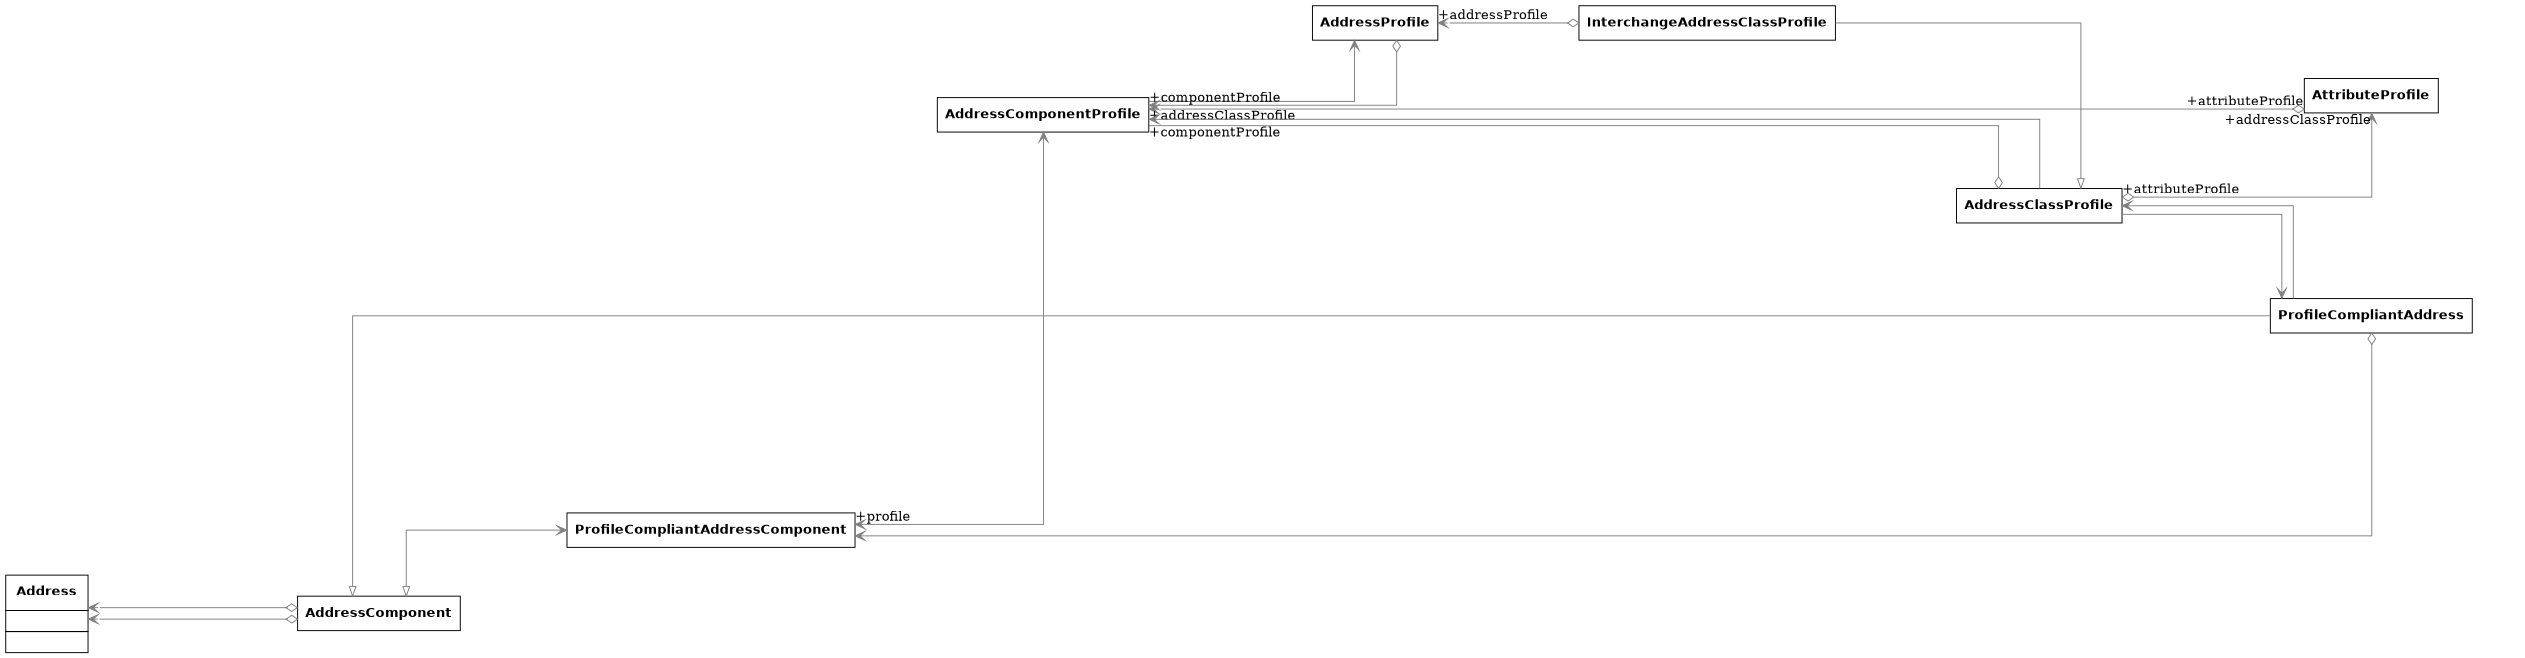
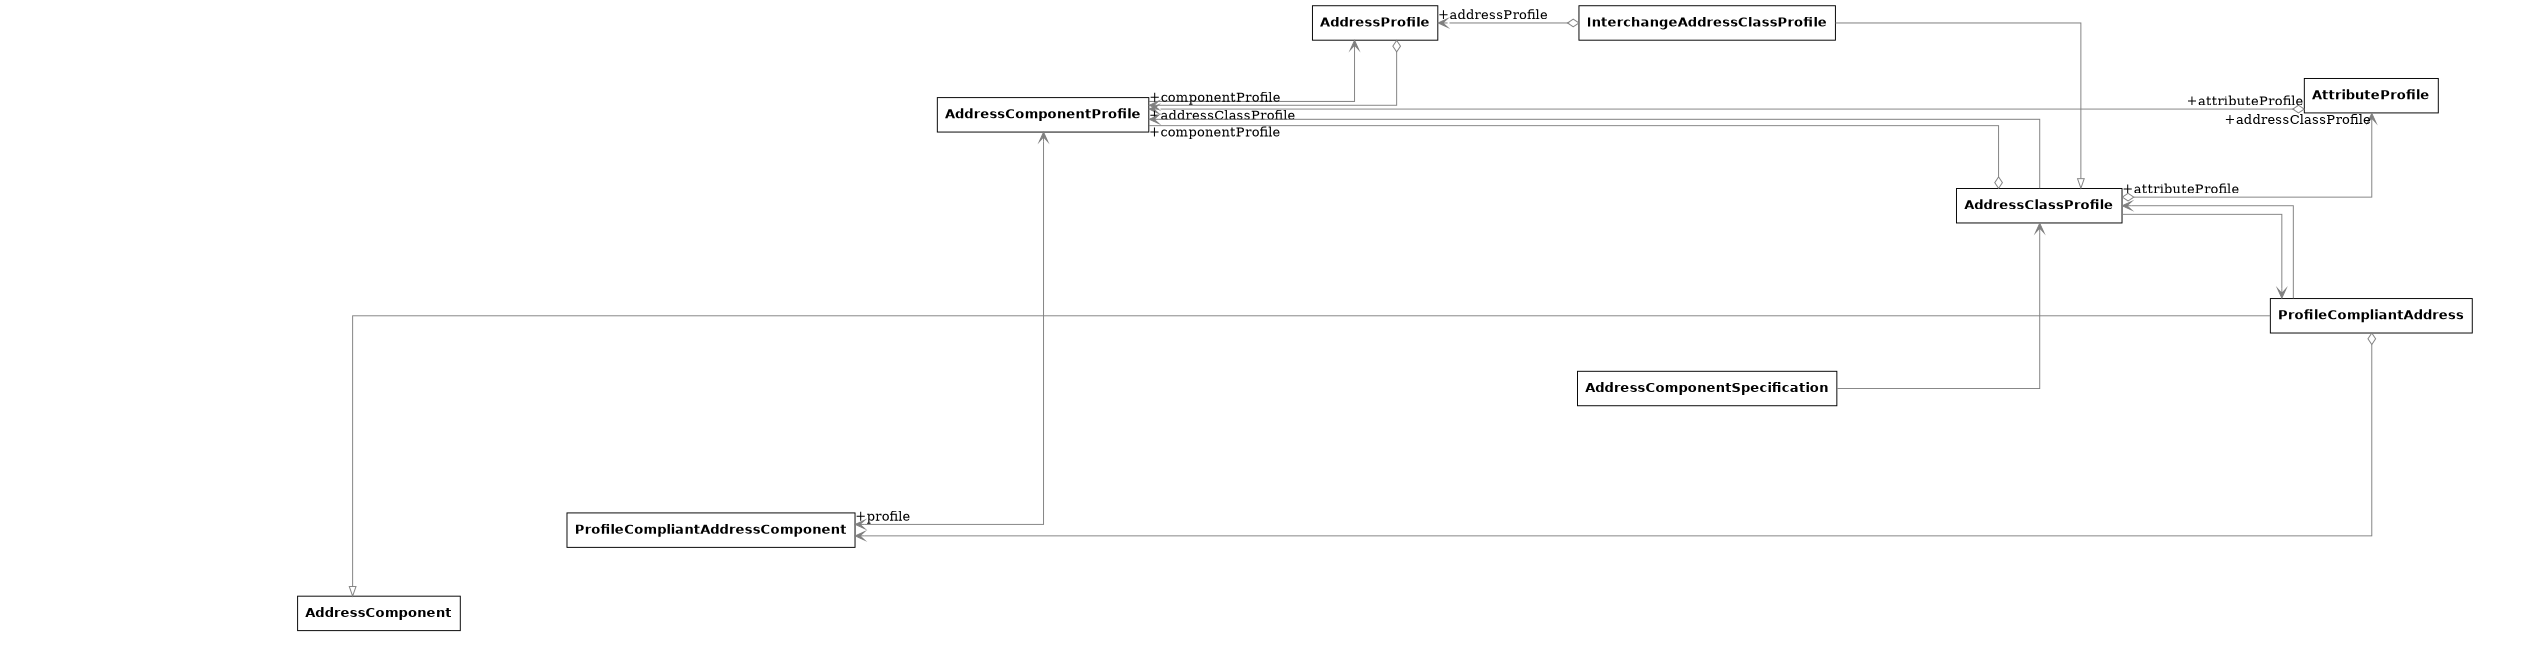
none -> (1707, 389)
(453, 530) -> none
(47, 613) -> none
